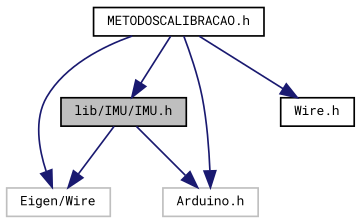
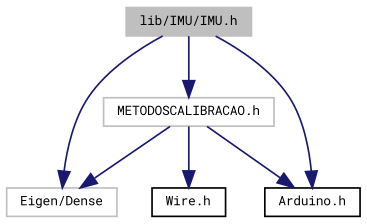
(179, 22) -> (189, 112)
(156, 60) -> (189, 58)
(124, 112) -> (189, 22)
(58, 202) -> (62, 202)
(211, 202) -> (312, 202)
